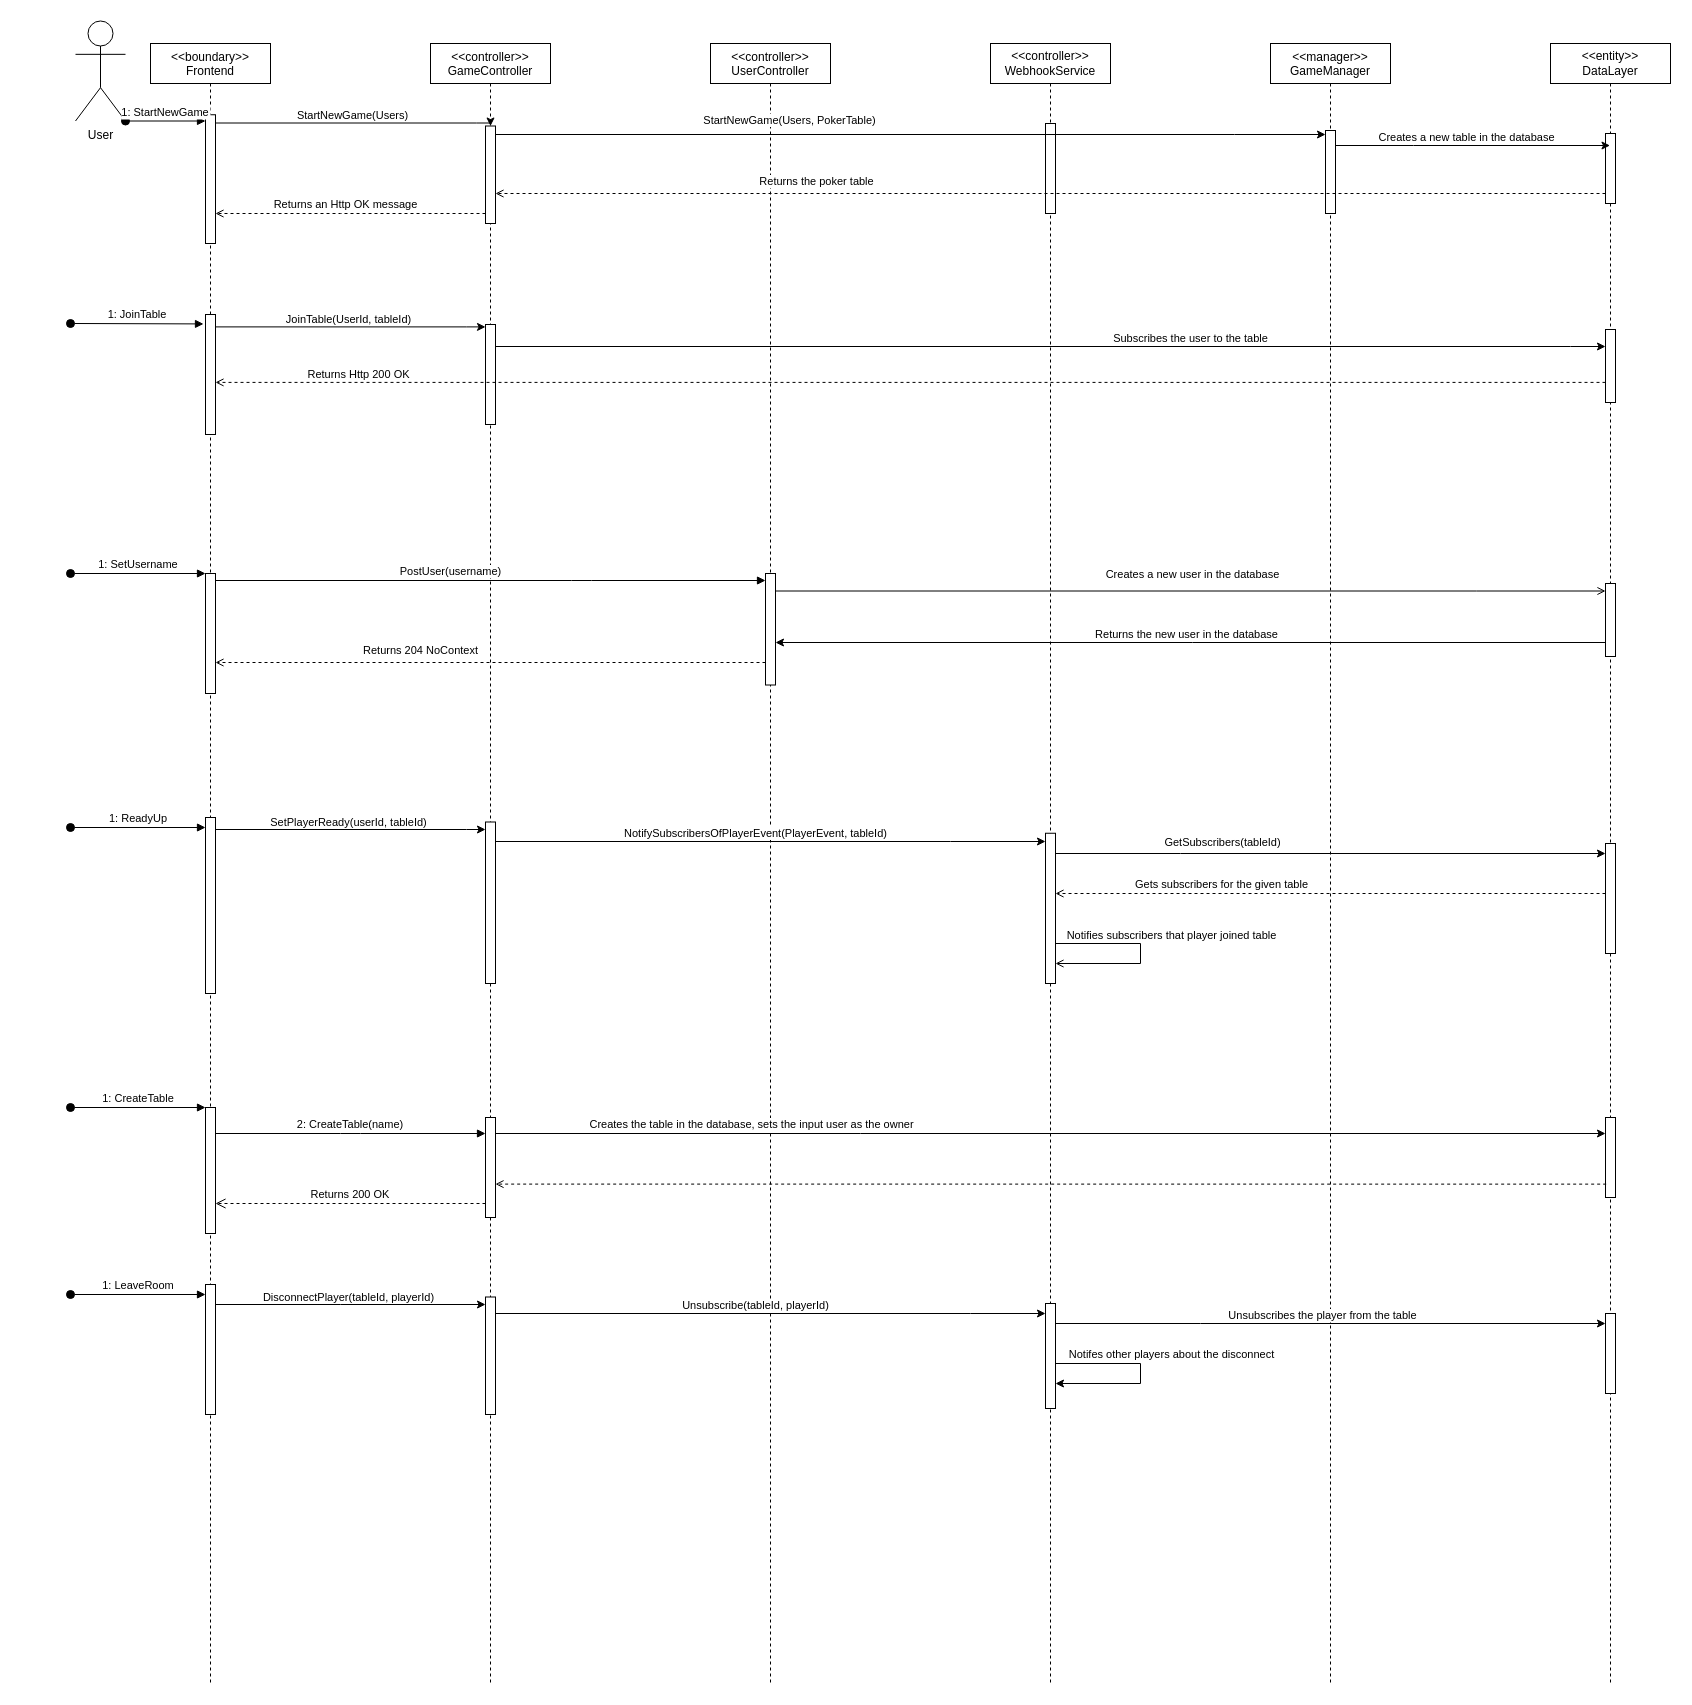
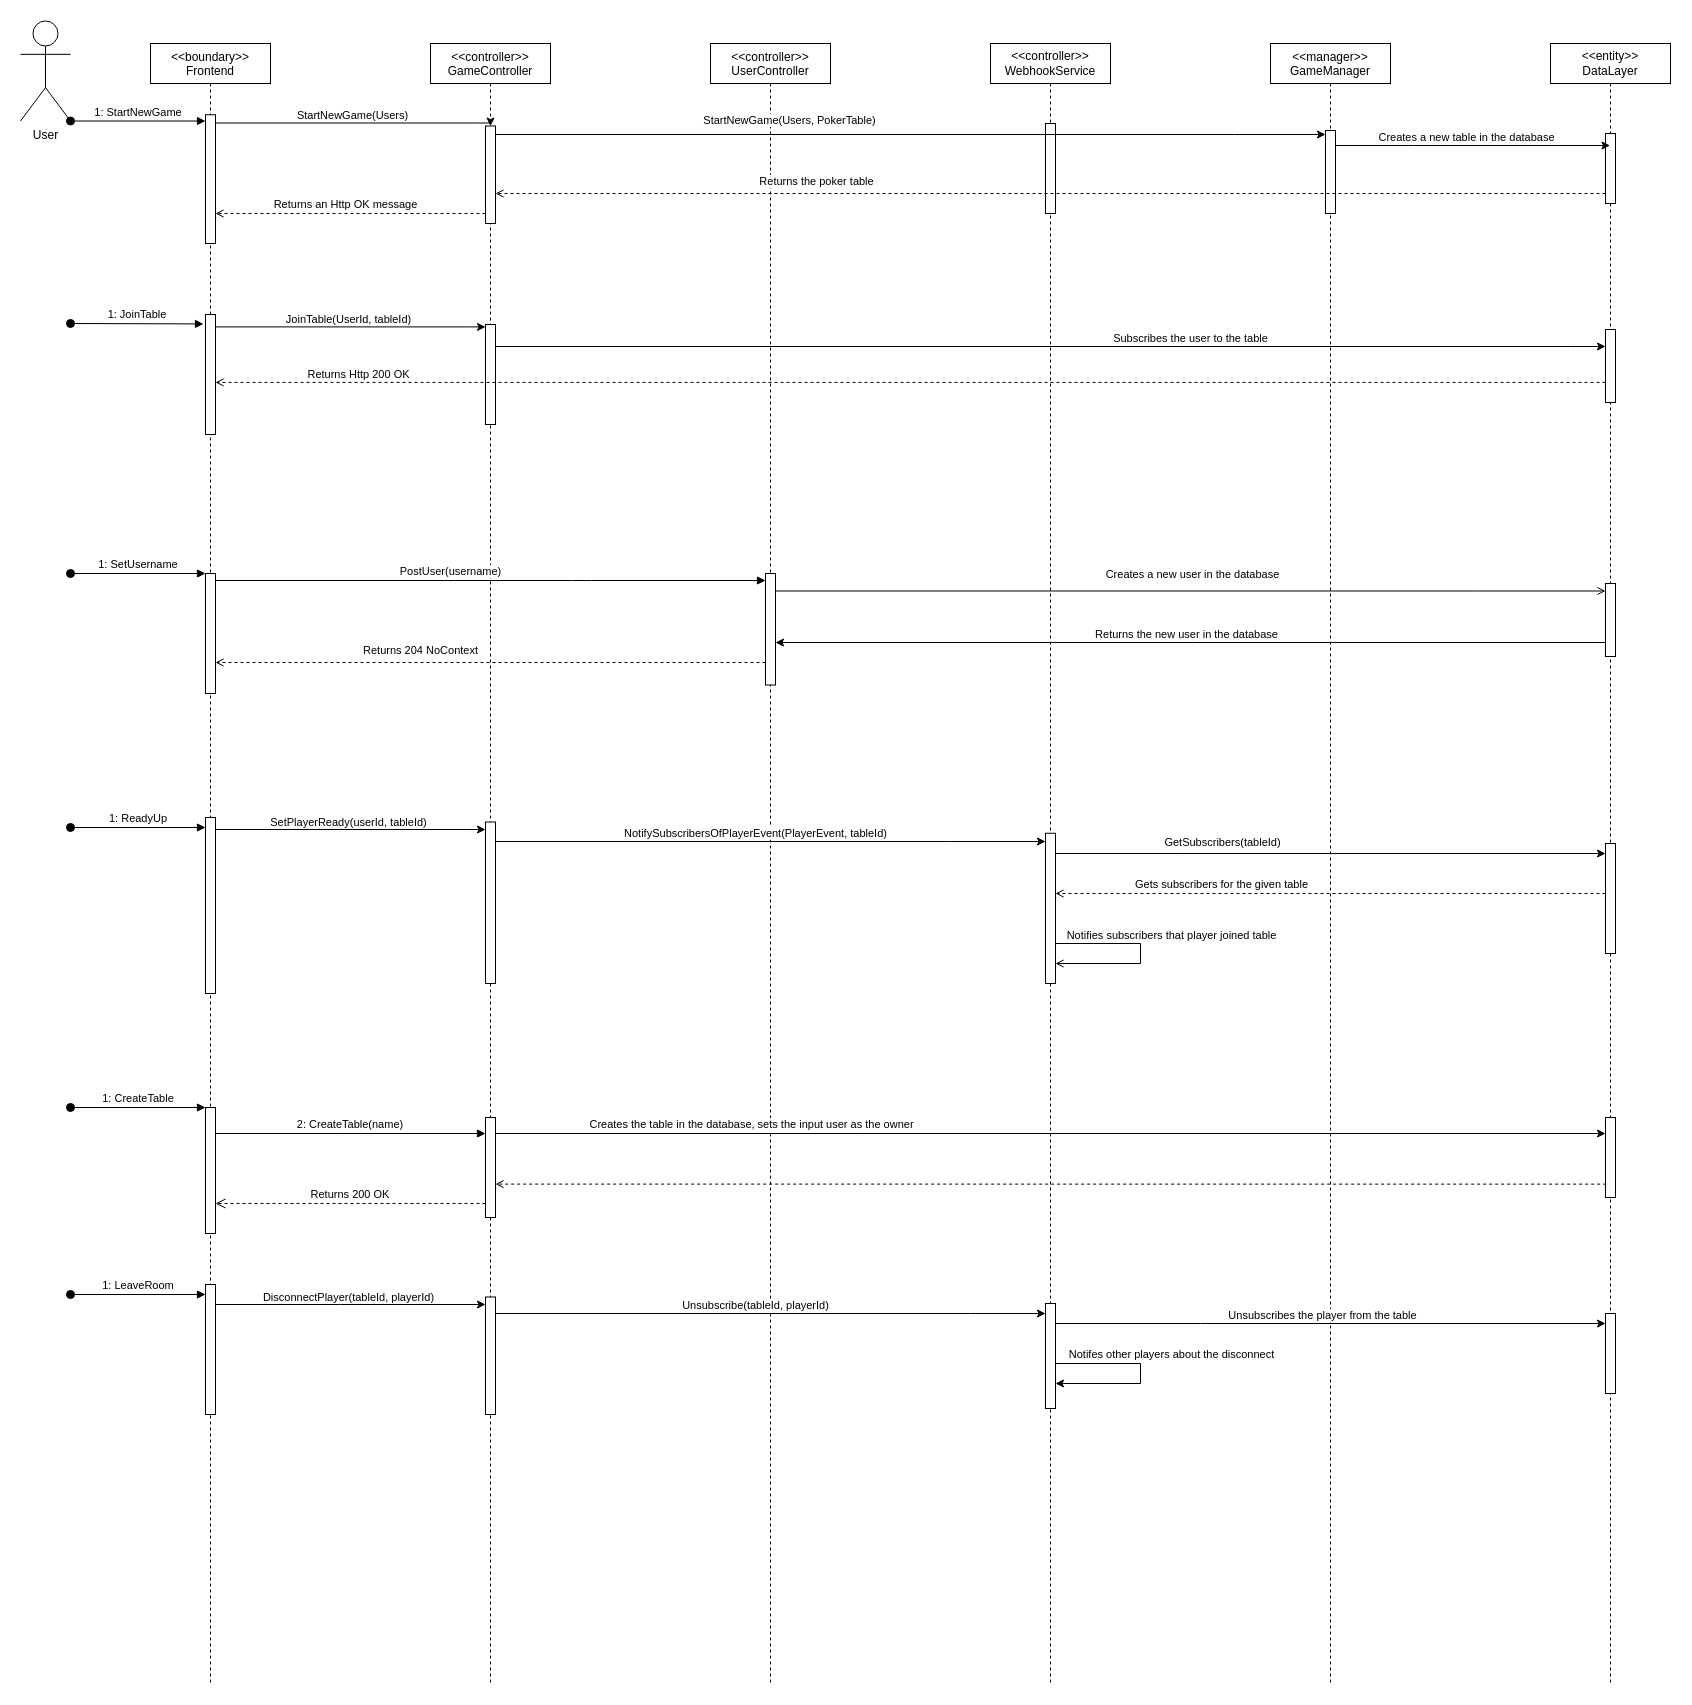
(101, 71) -> (46, 71)
